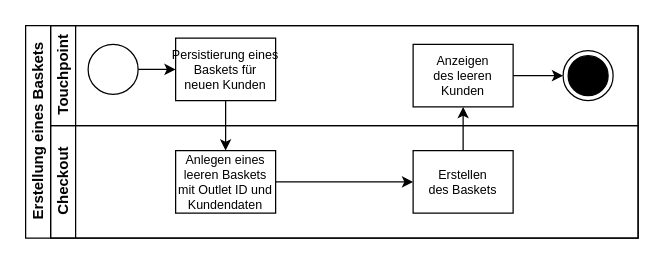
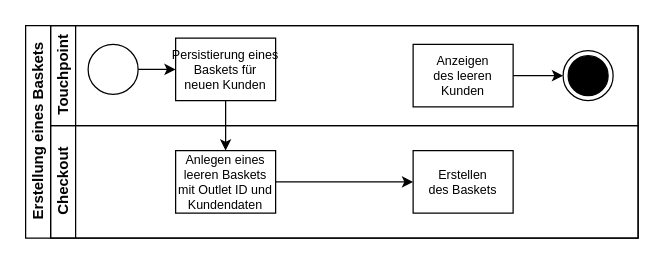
(463, 127) -> none
